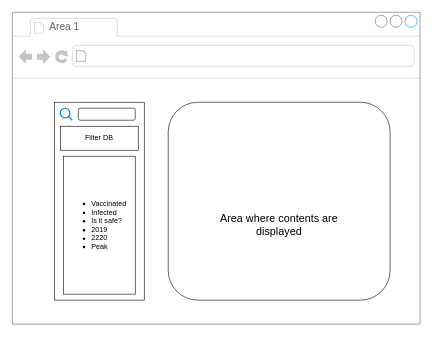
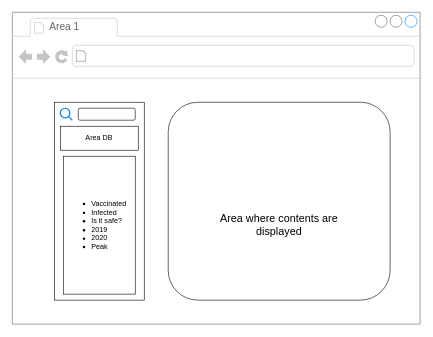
(99, 138) -> (99, 138)
(87, 225) -> (87, 225)
